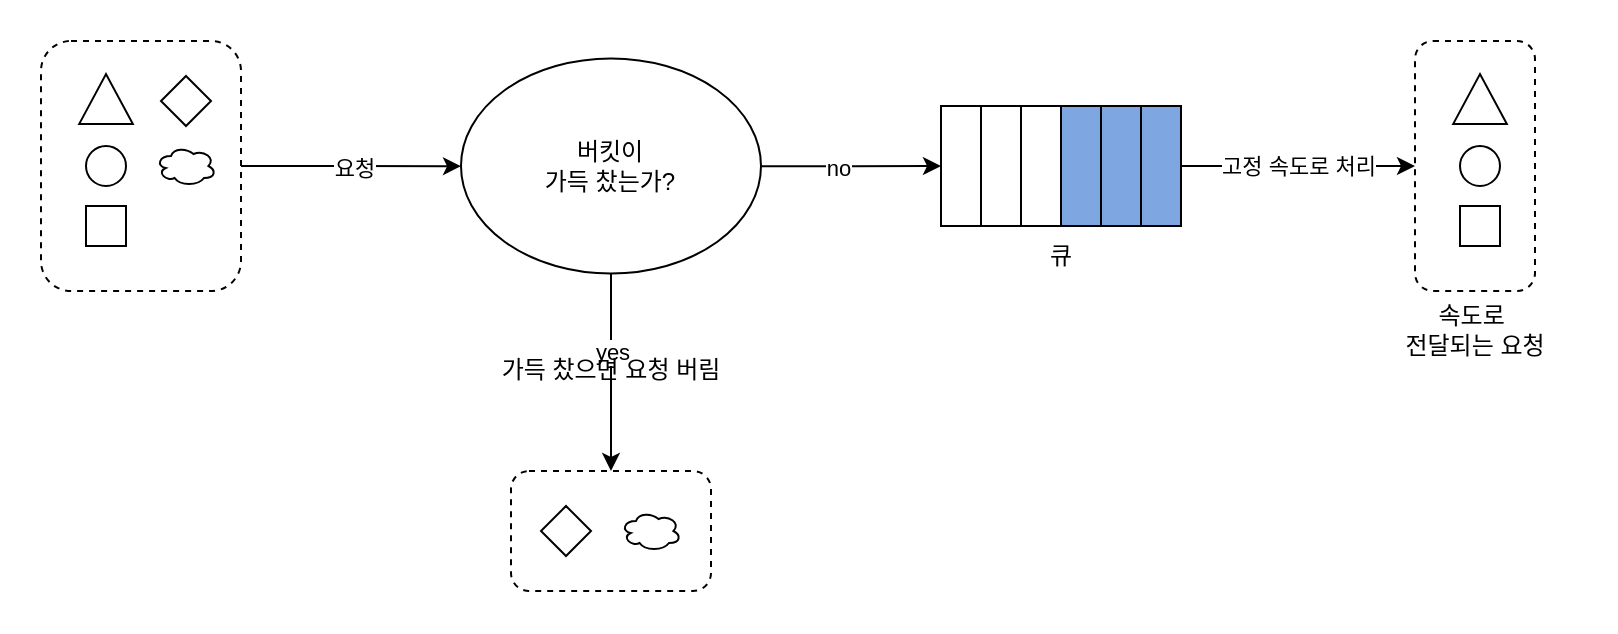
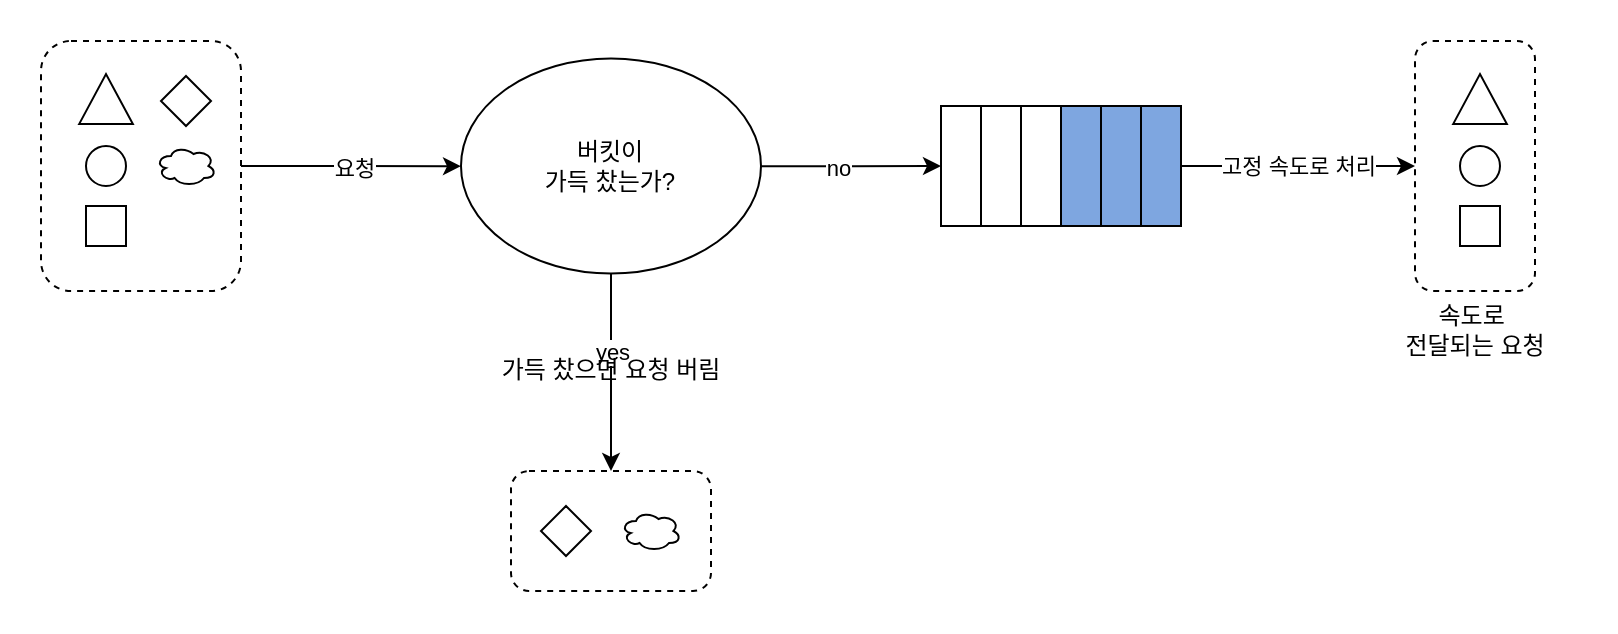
(1061, 256) -> none
